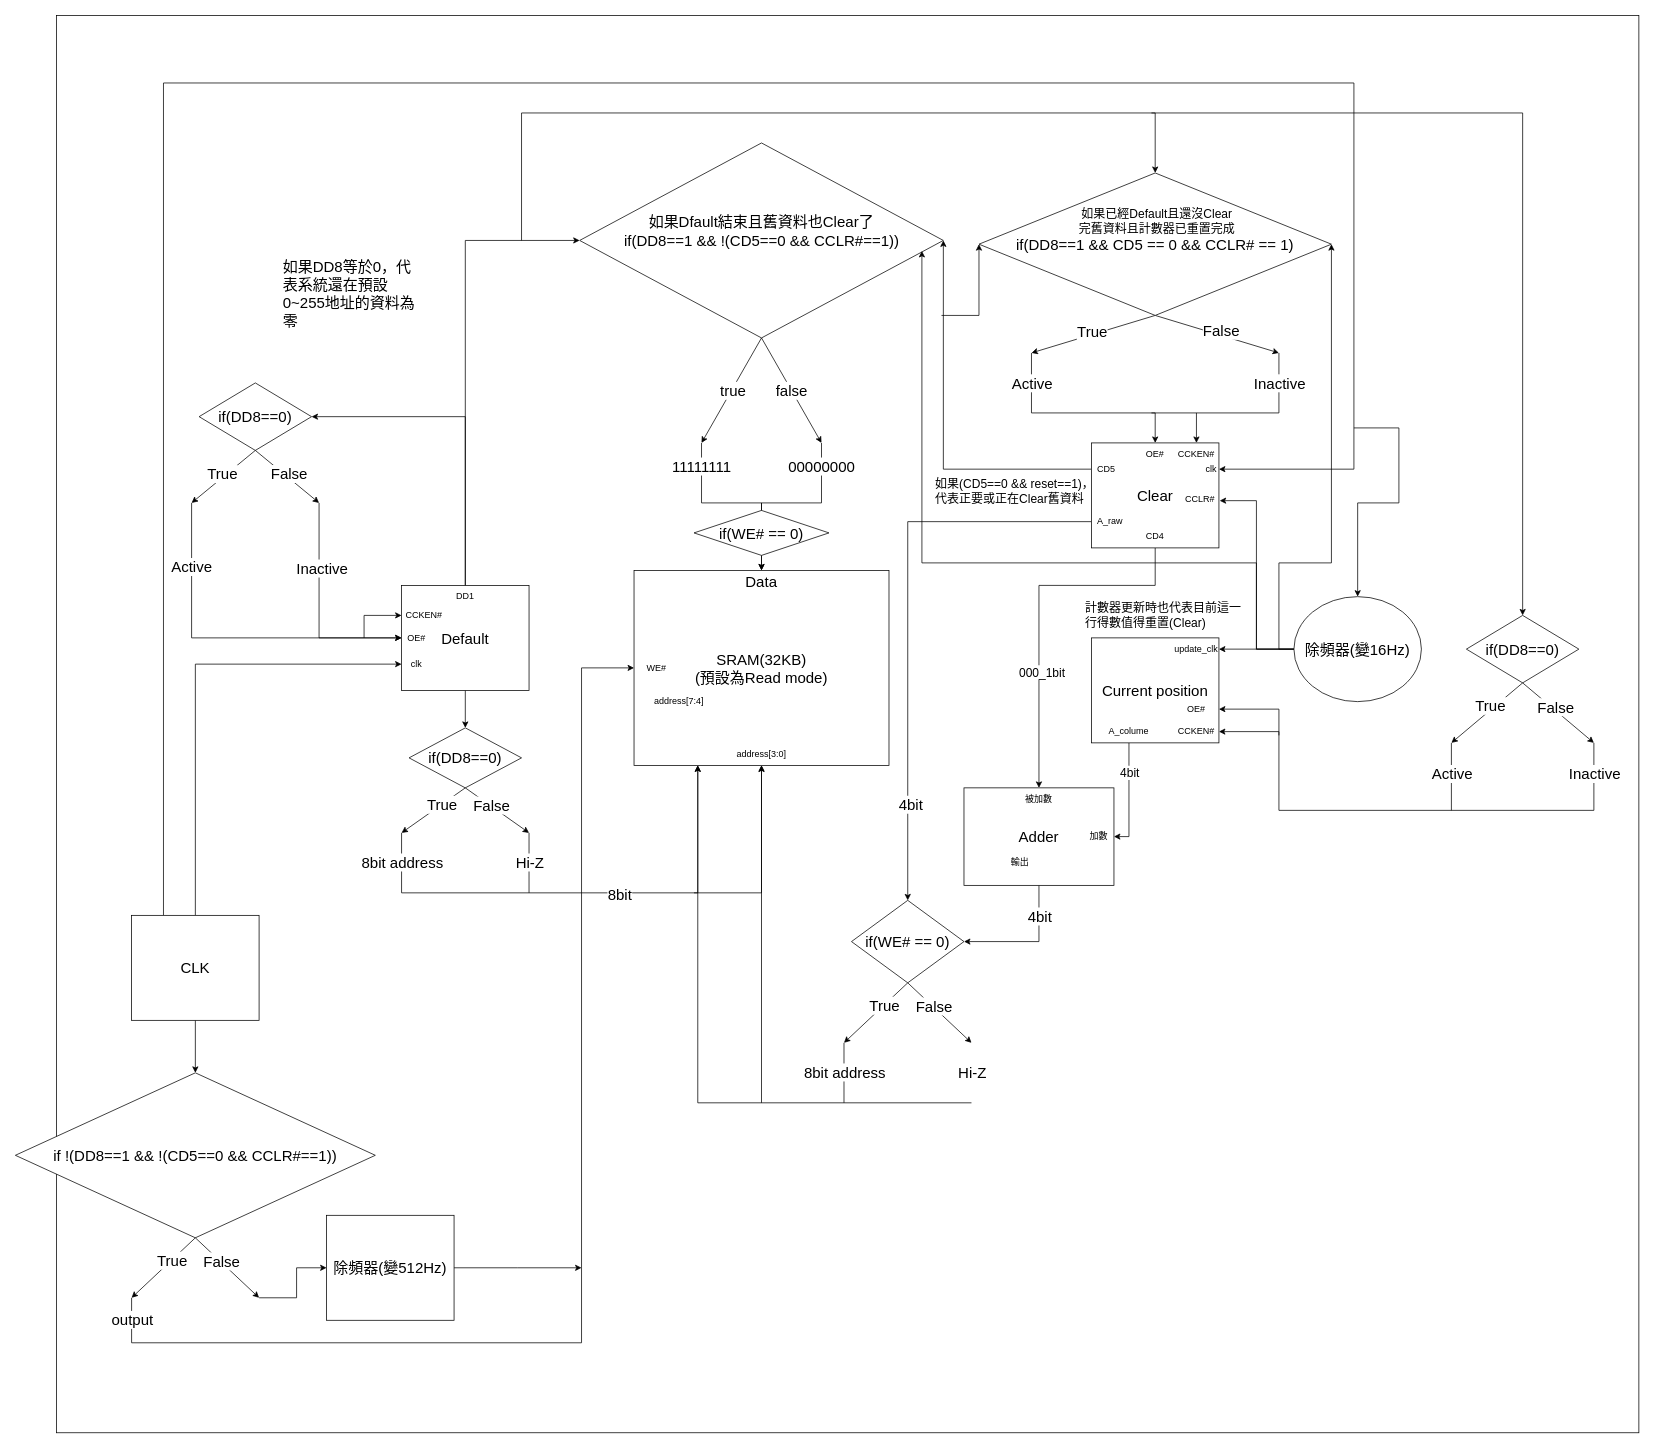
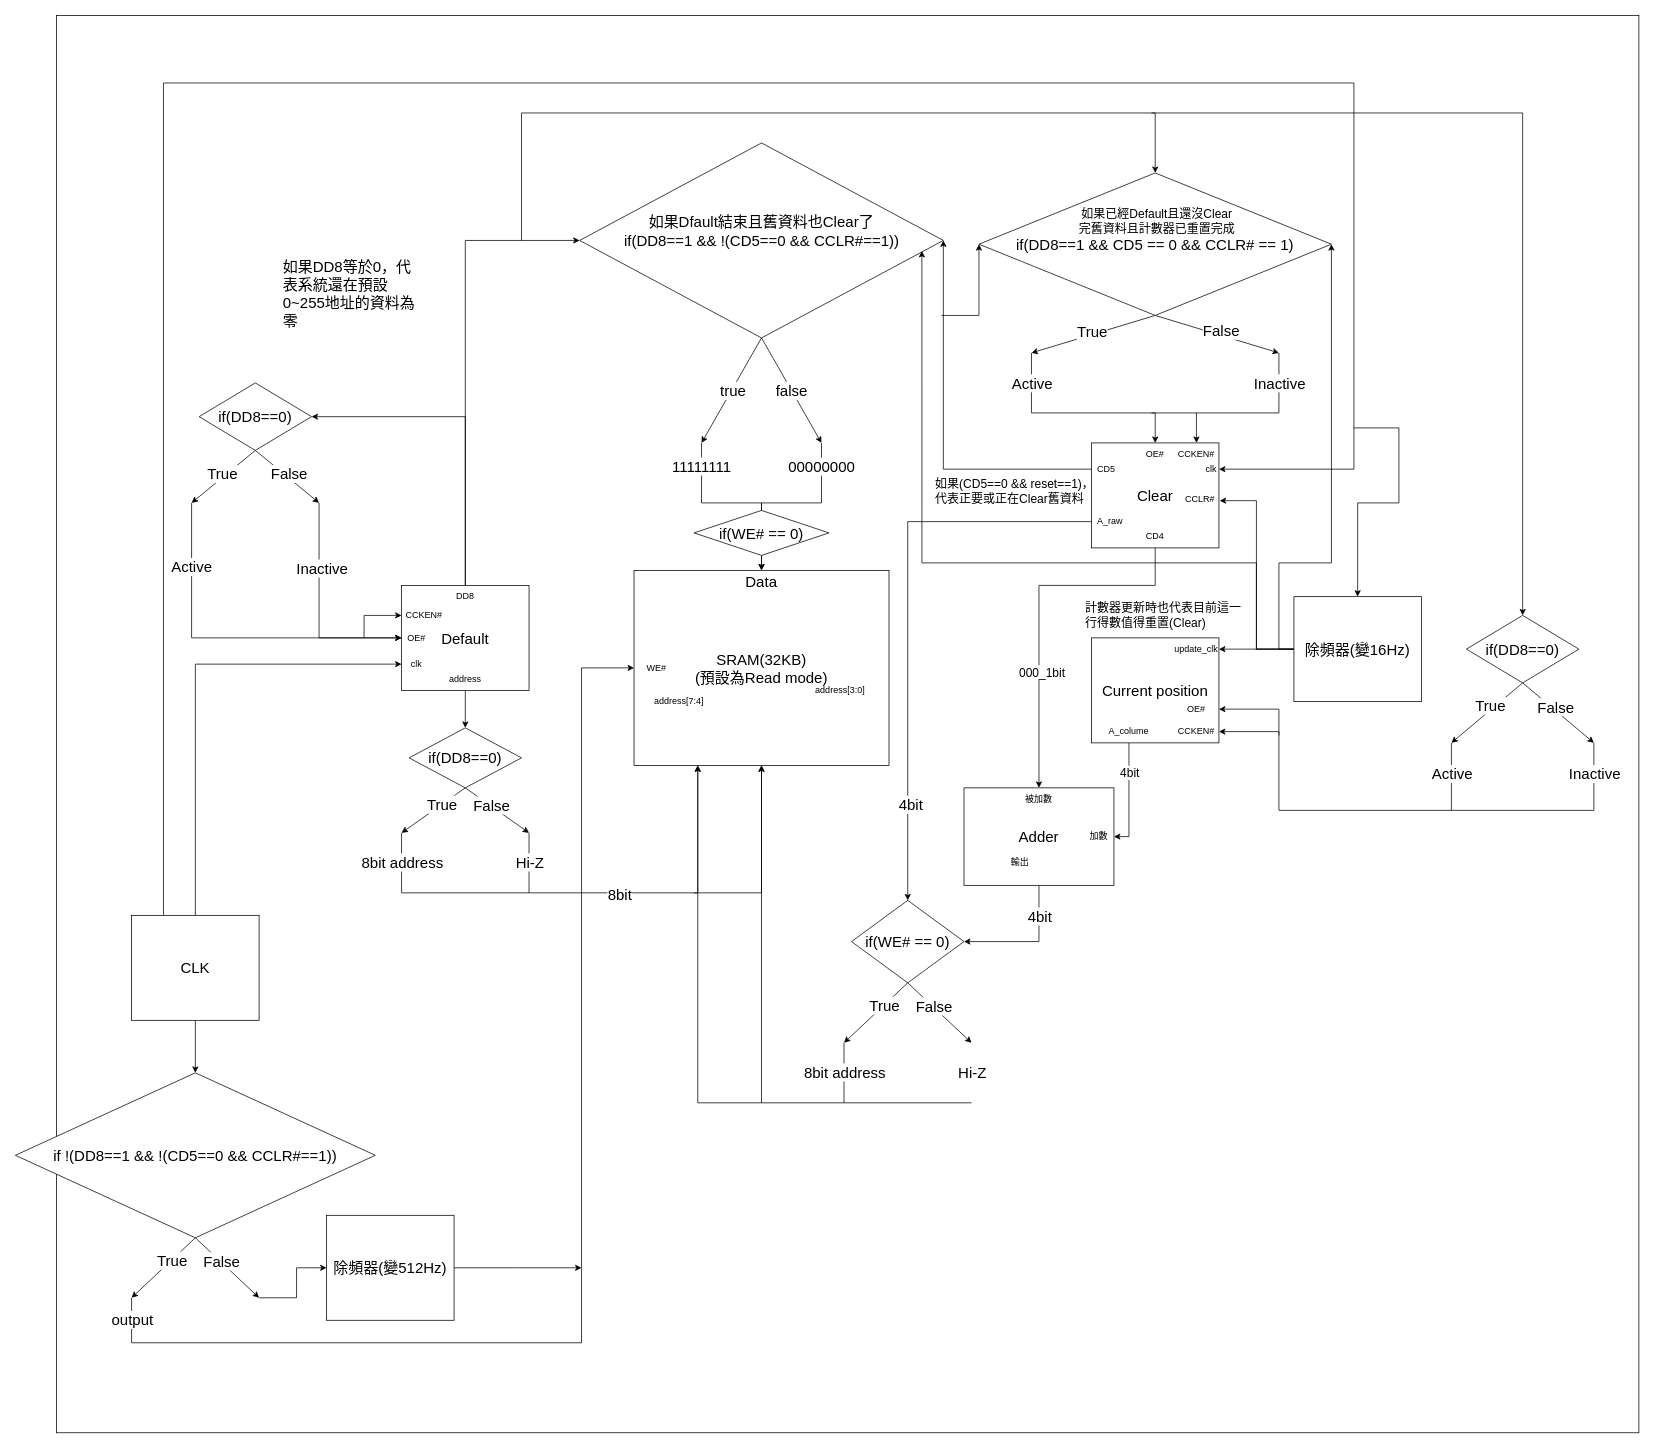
(465, 597) -> (465, 597)
(1358, 649) -> (1358, 649)
none -> (465, 679)
(762, 754) -> (840, 690)
